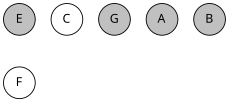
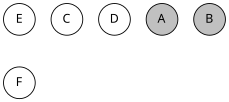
(19, 19) -> (19, 19)
(114, 19) -> none
none -> (114, 19)
